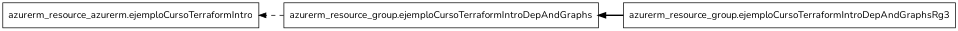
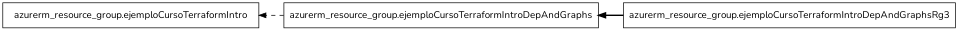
(131, 15) -> (131, 15)
